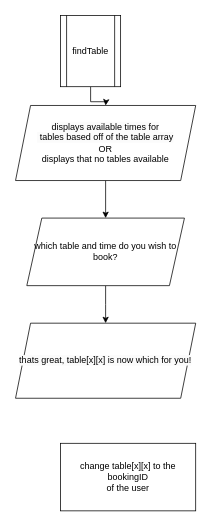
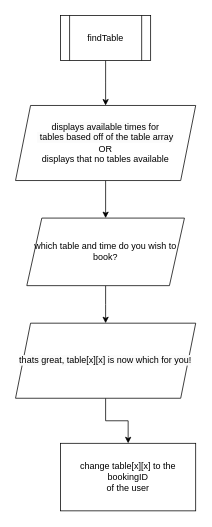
(90, 51) -> (105, 38)
none -> (106, 420)
